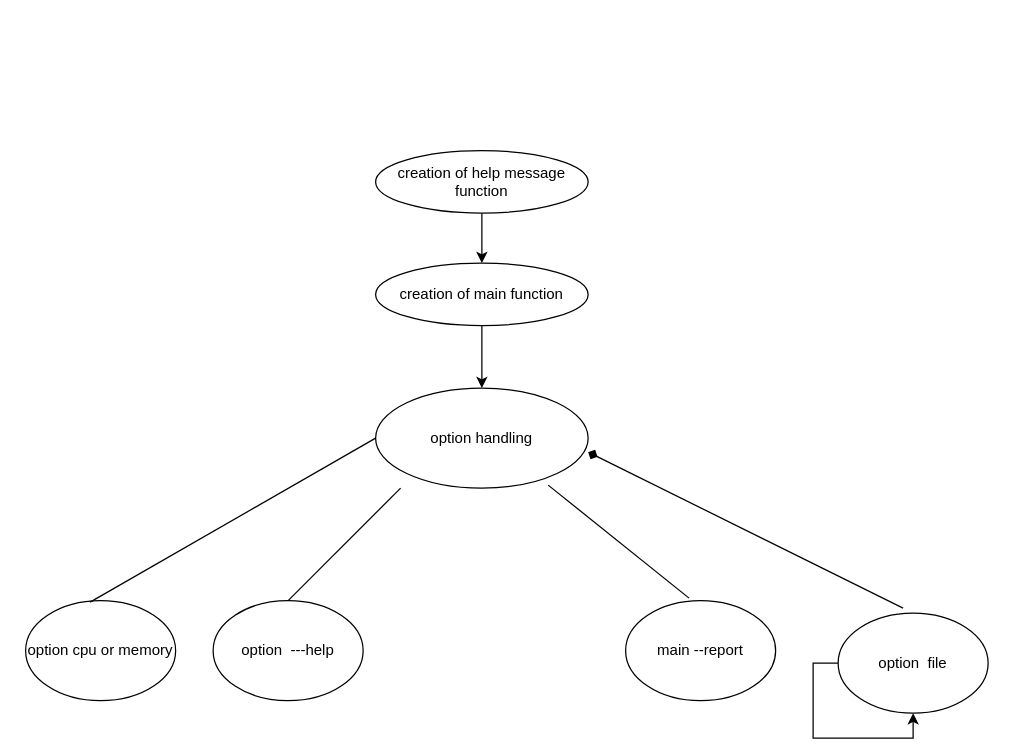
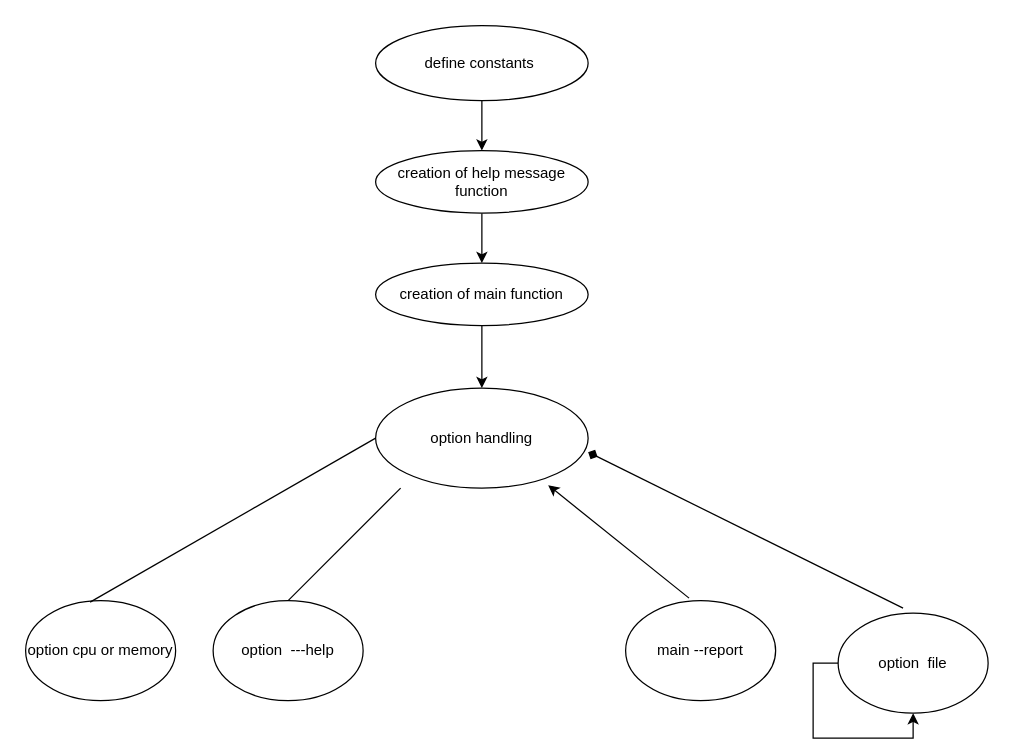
none -> (482, 63)
none -> (482, 122)
(552, 488) -> (555, 491)
